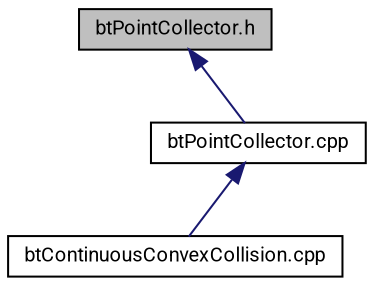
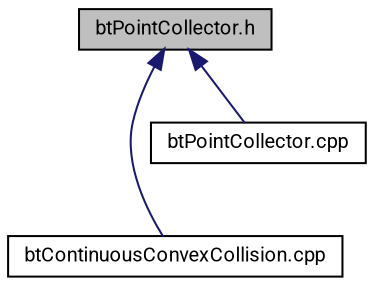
(210, 208) -> (131, 153)
